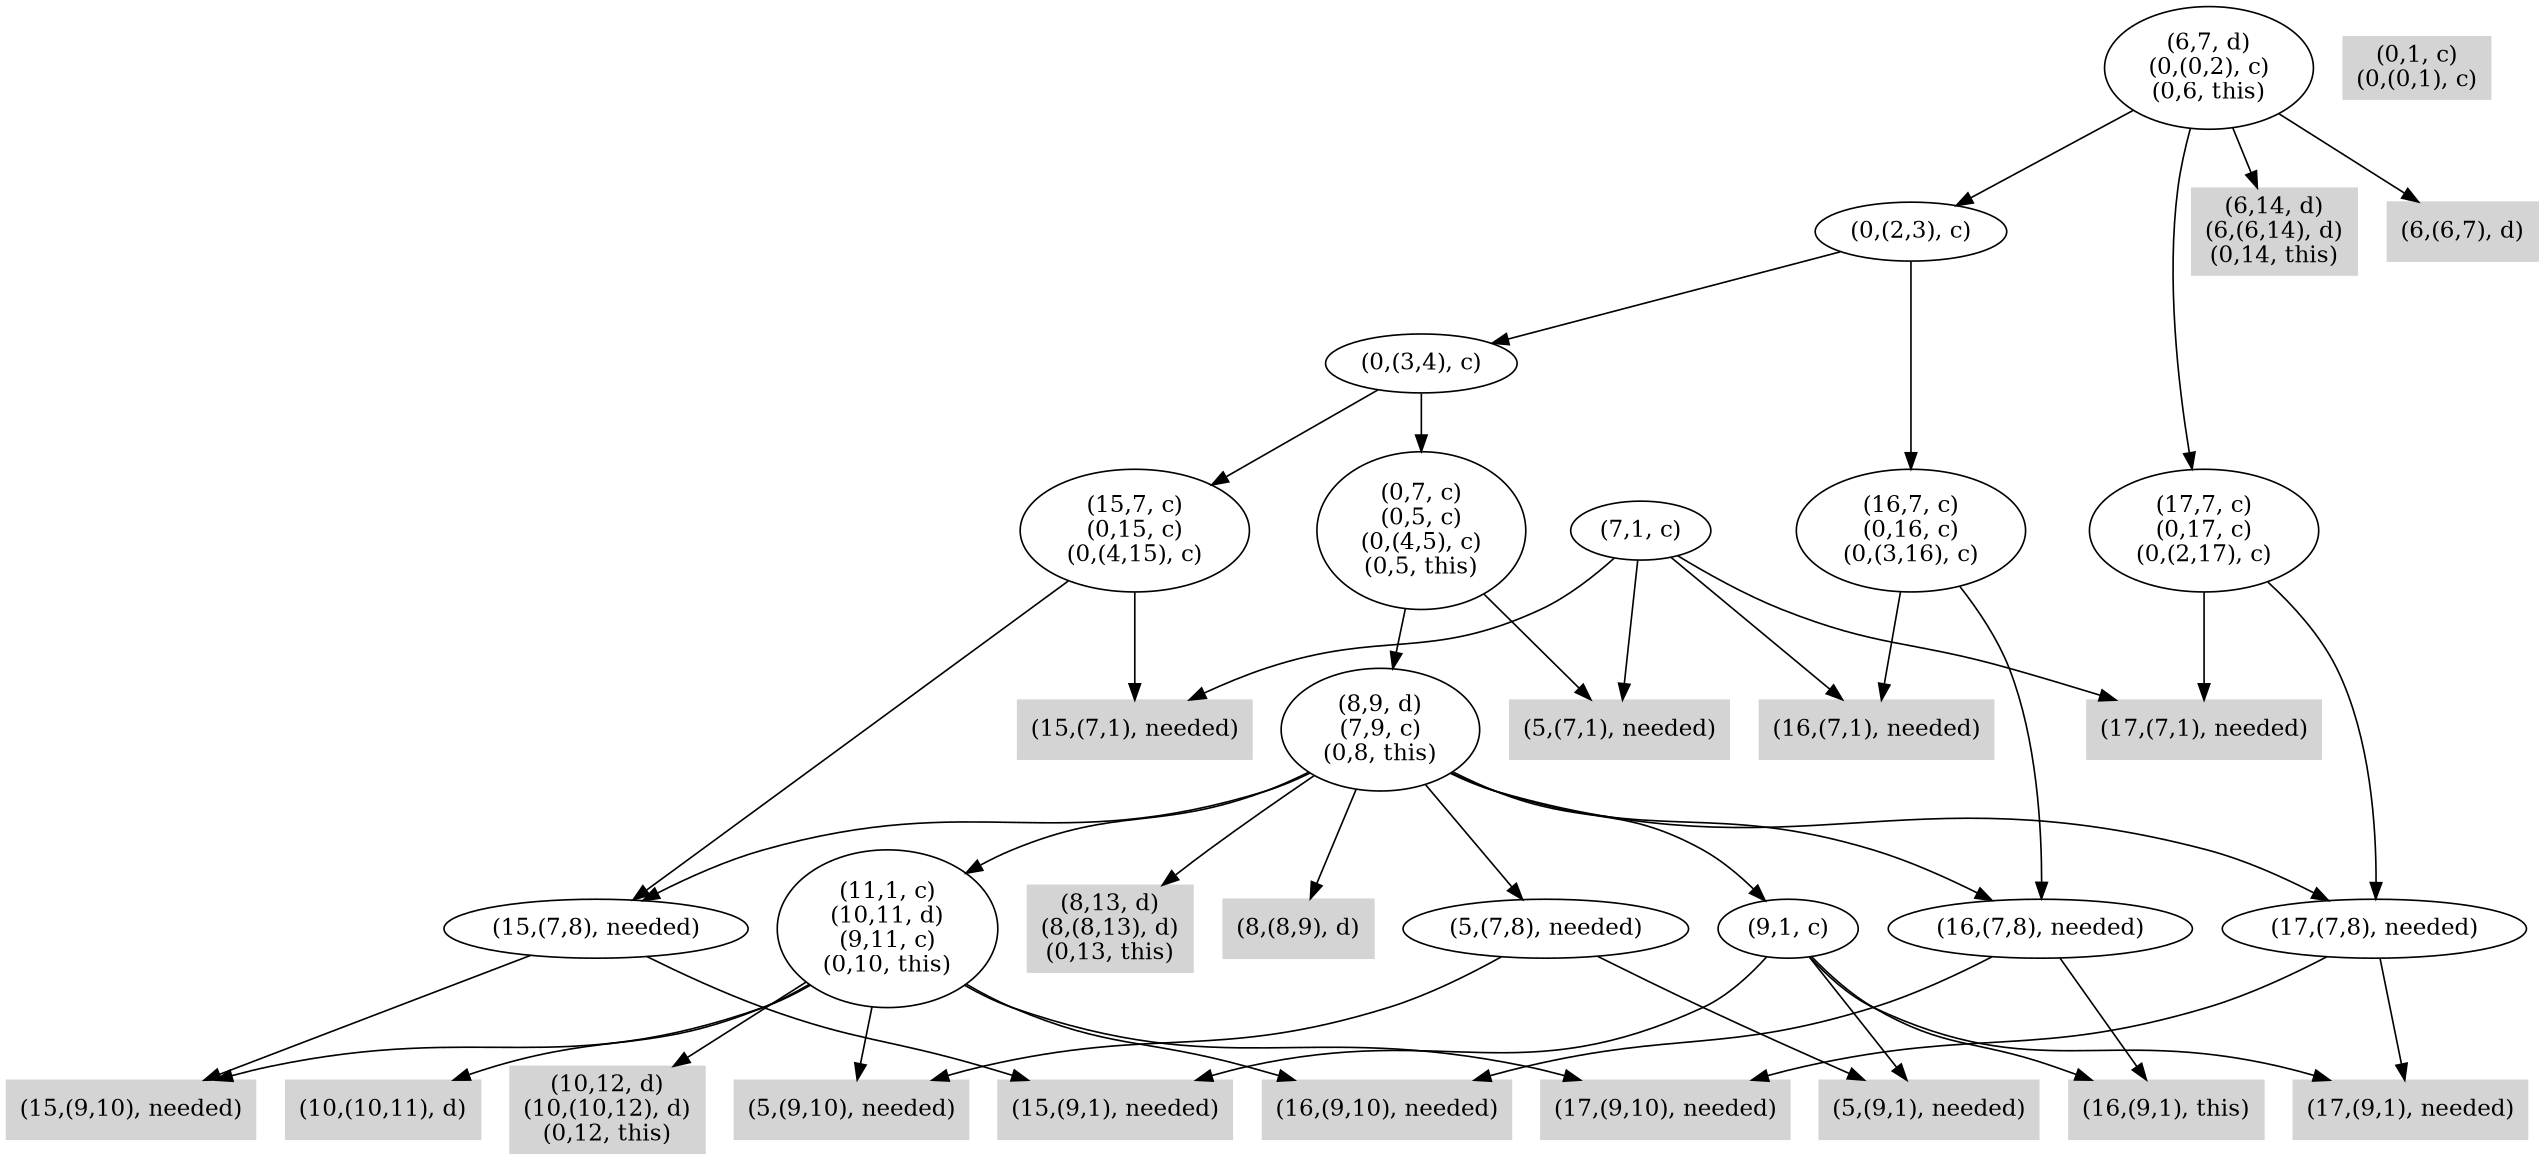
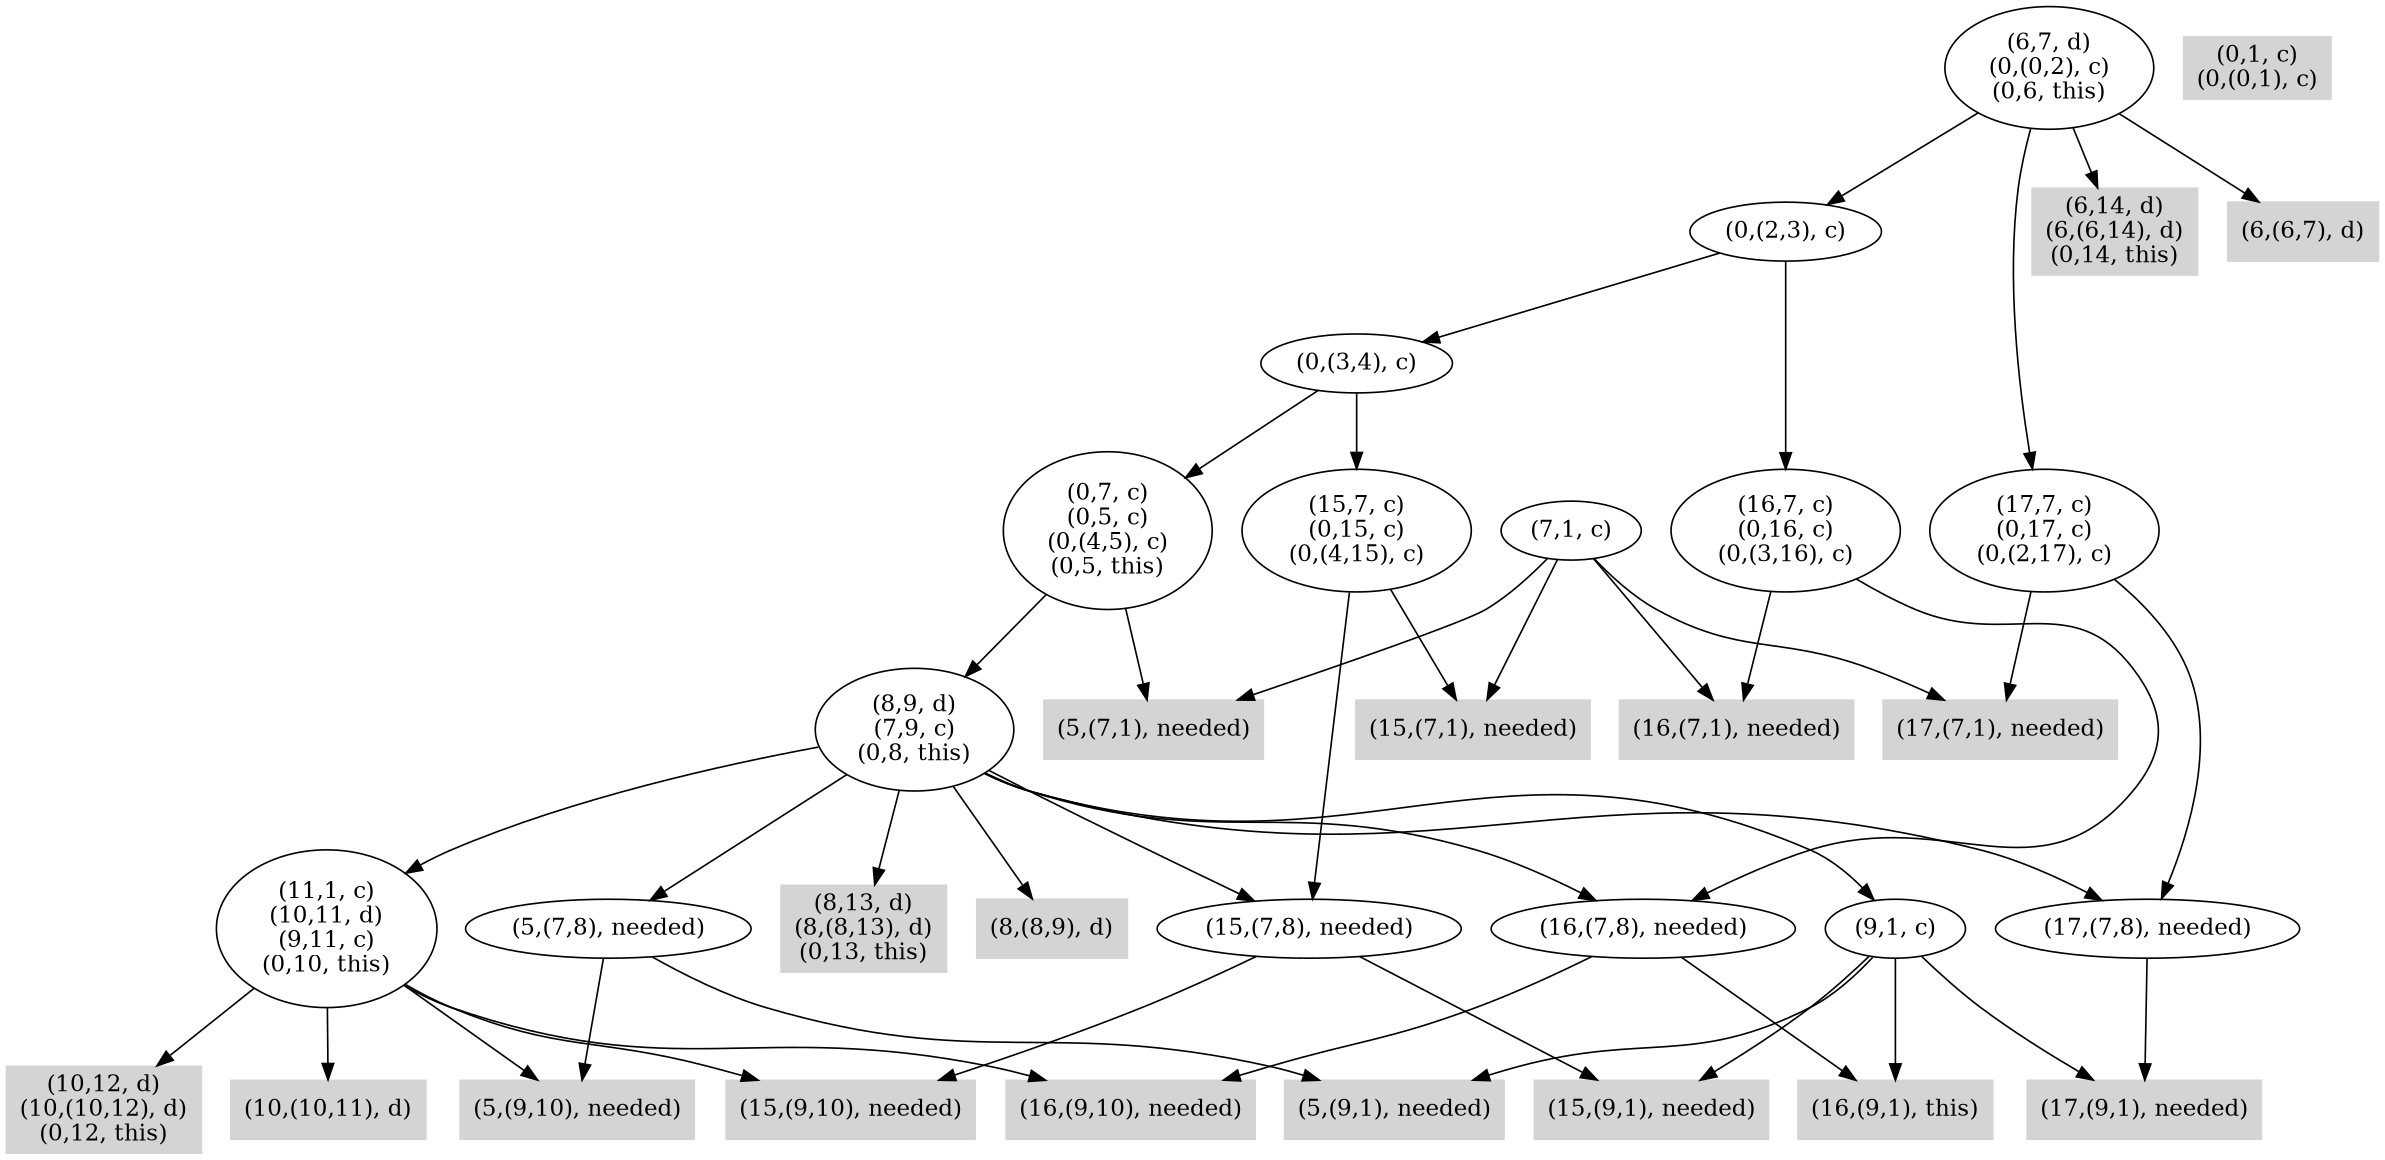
(1665, 1110) -> none
